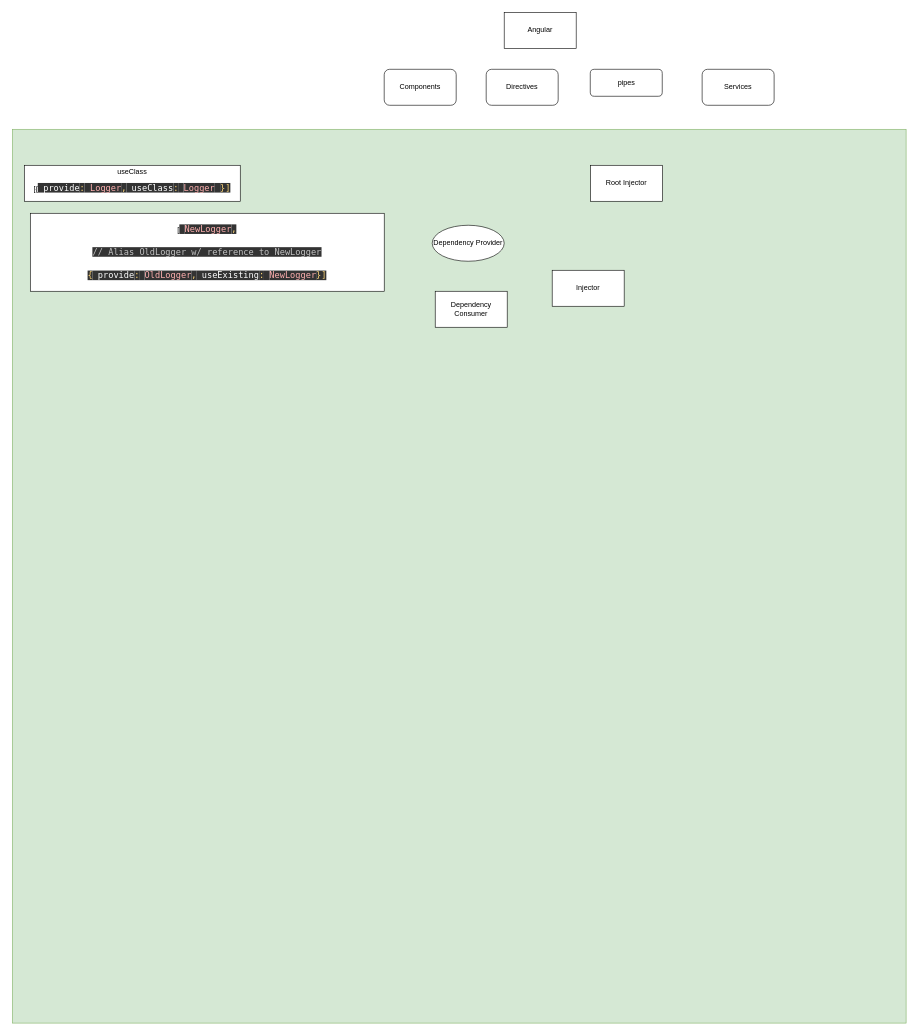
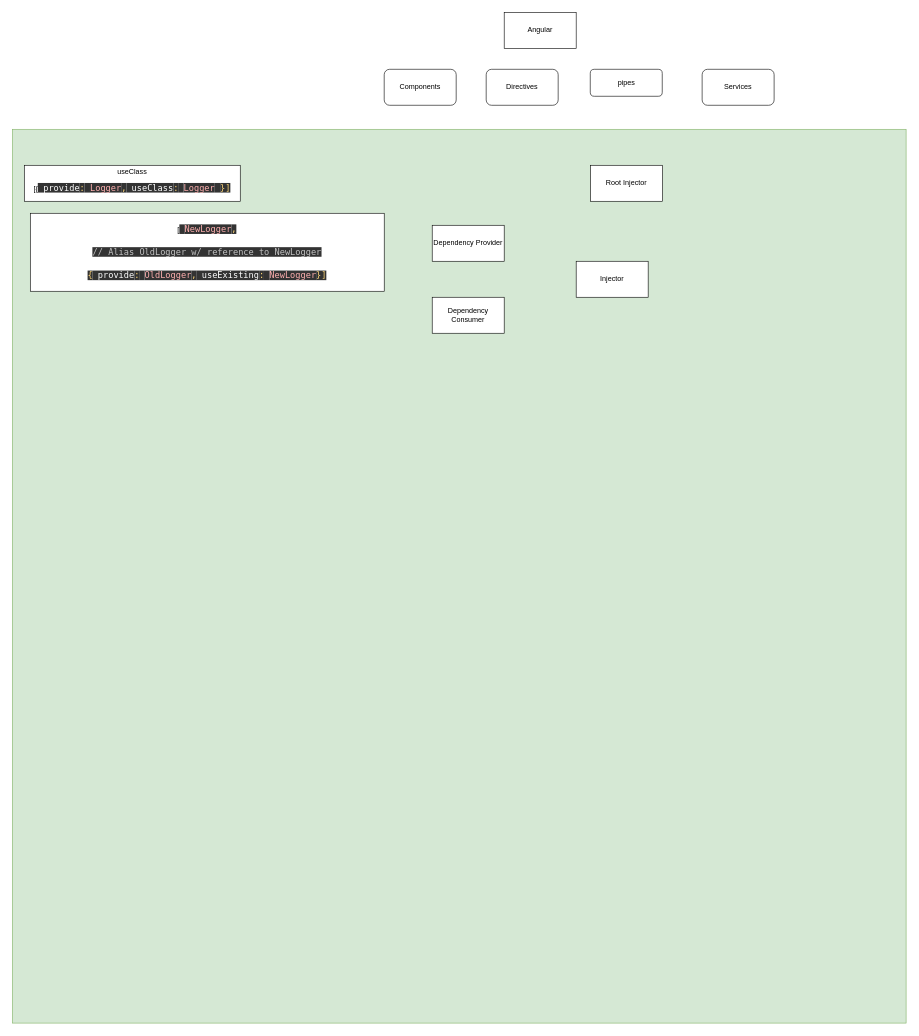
(468, 243) -> (468, 243)
(588, 288) -> (612, 279)
(471, 309) -> (468, 315)
